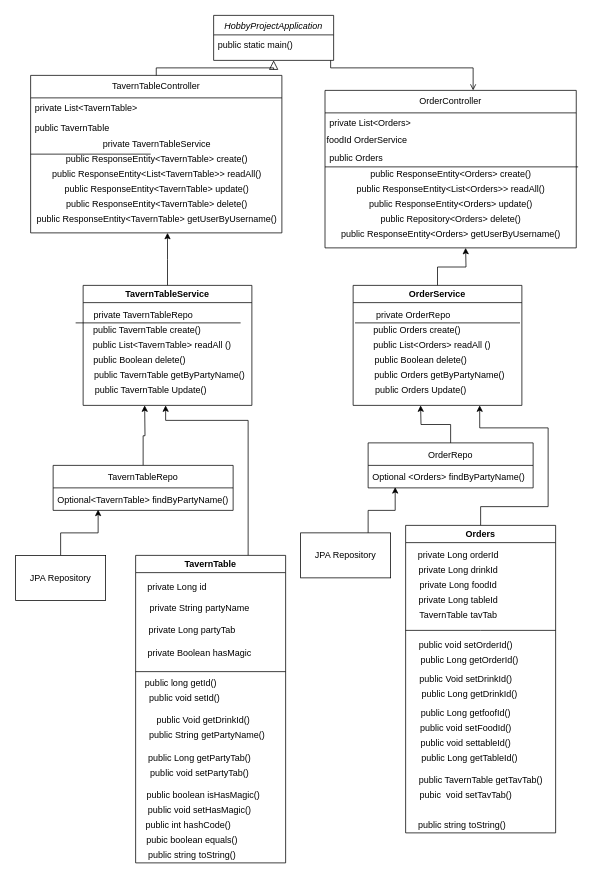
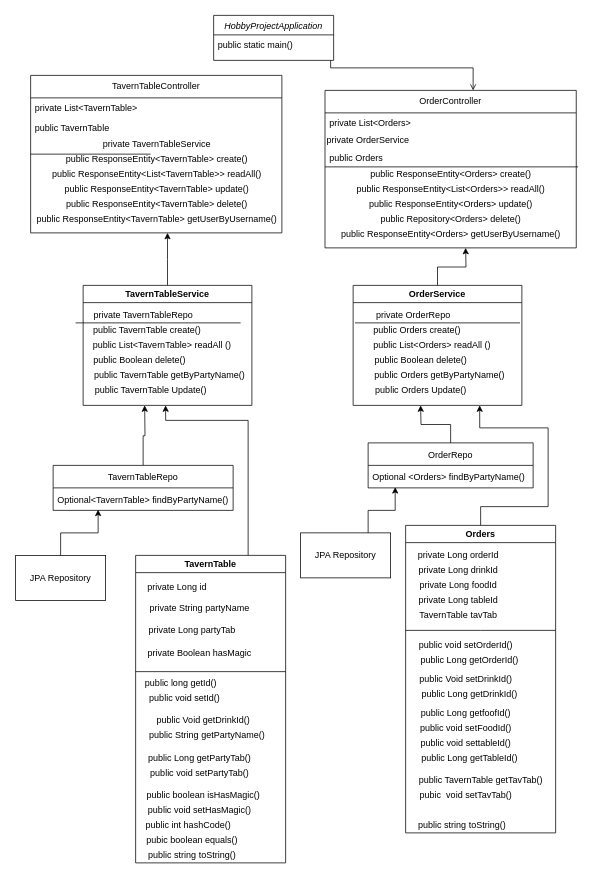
(211, 68) -> none
(372, 140) -> (374, 140)
